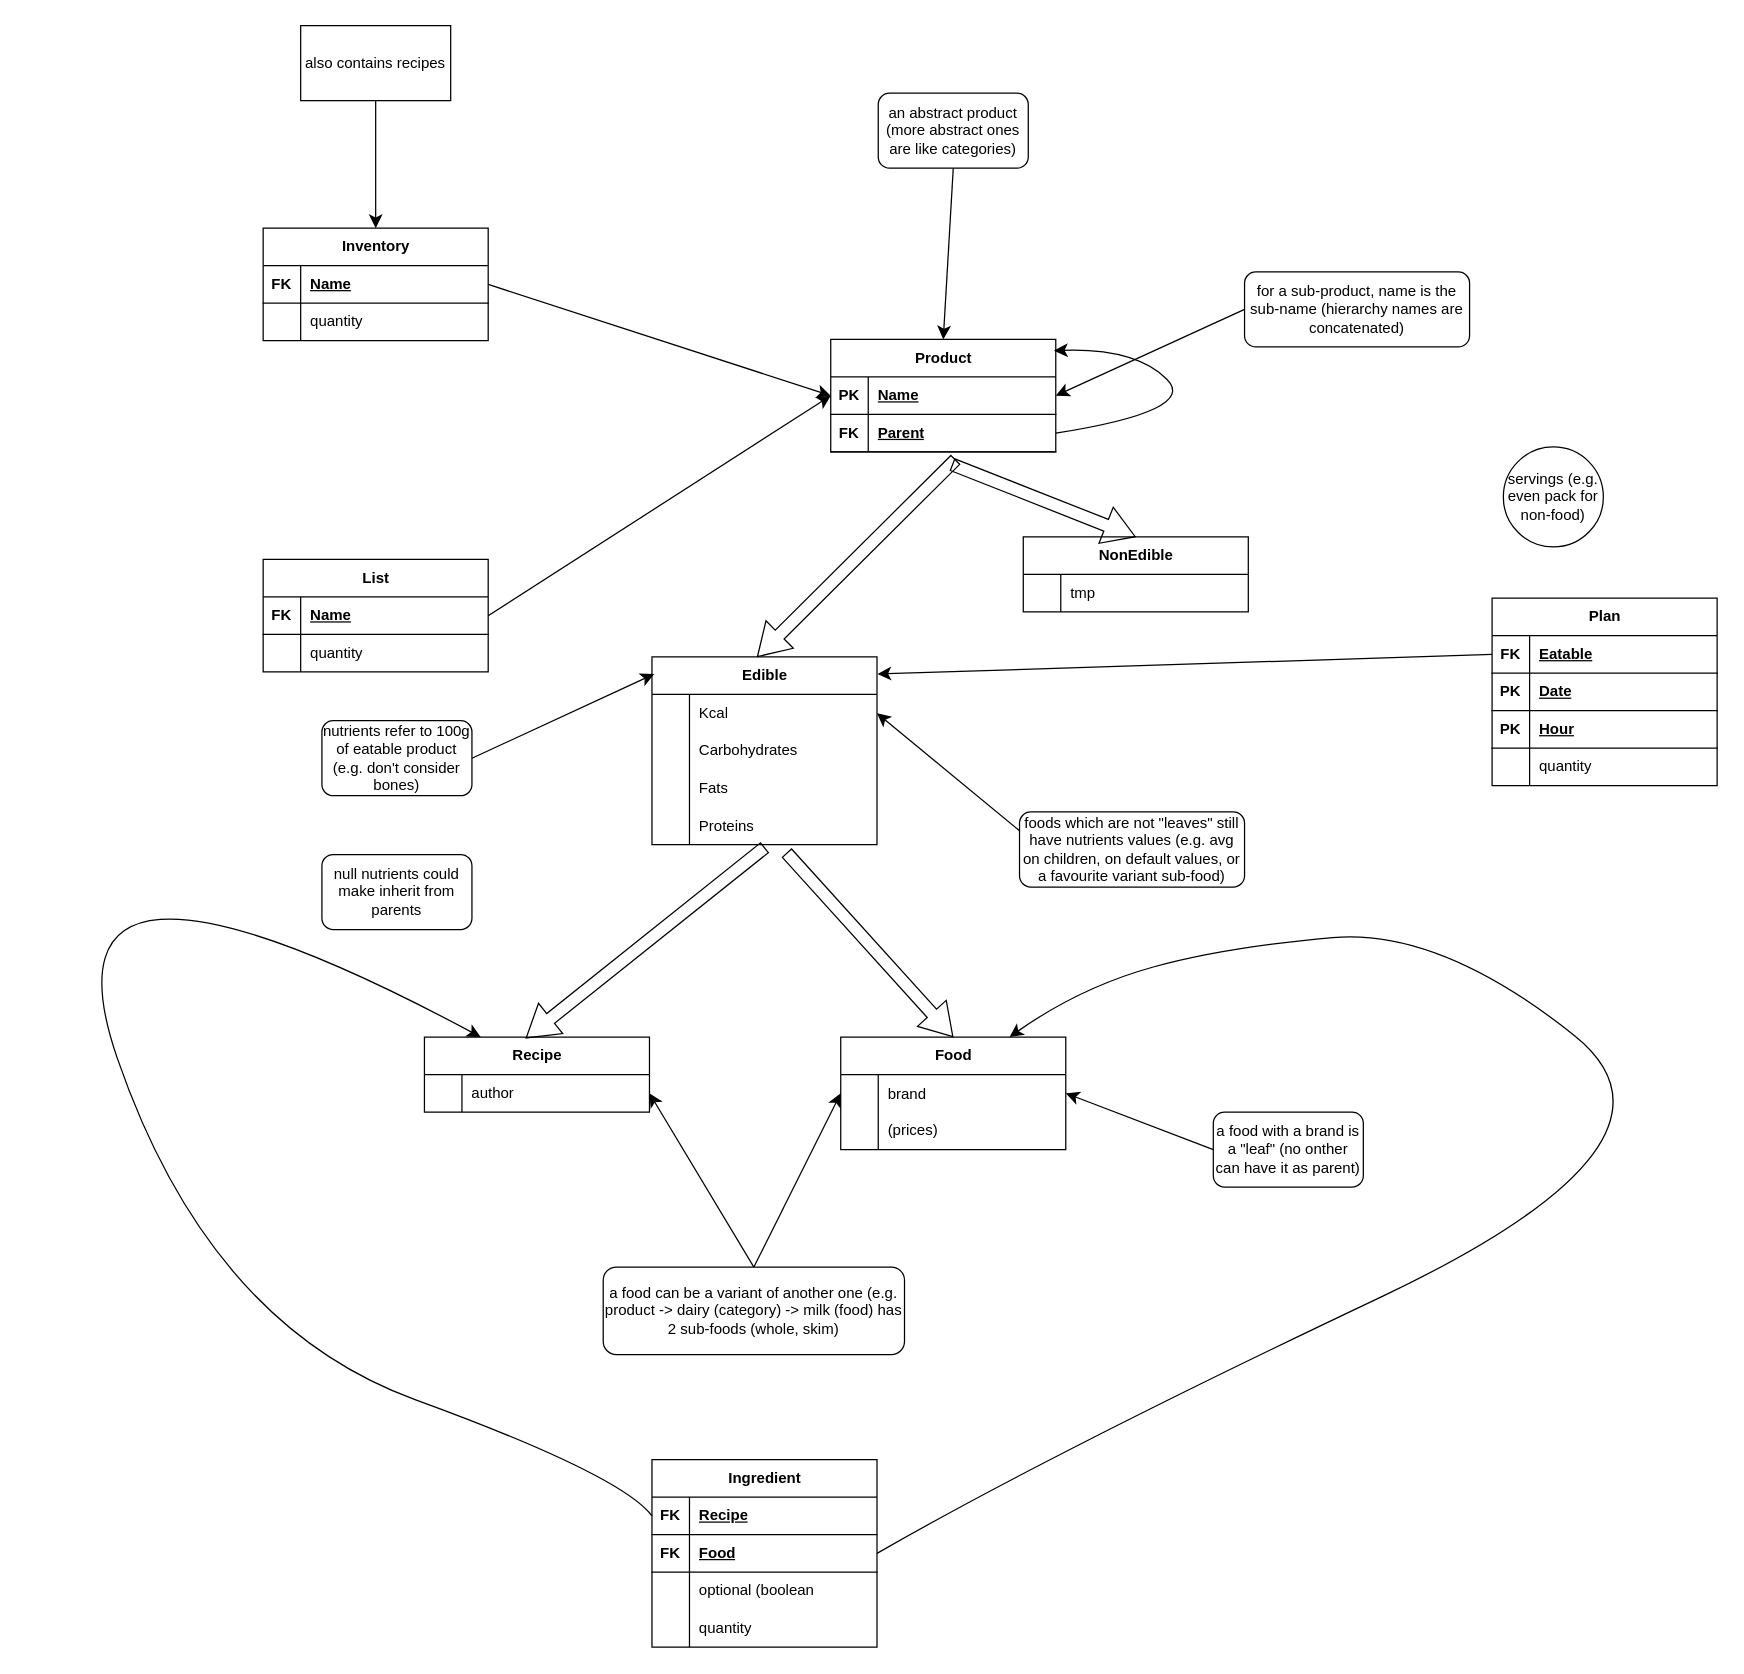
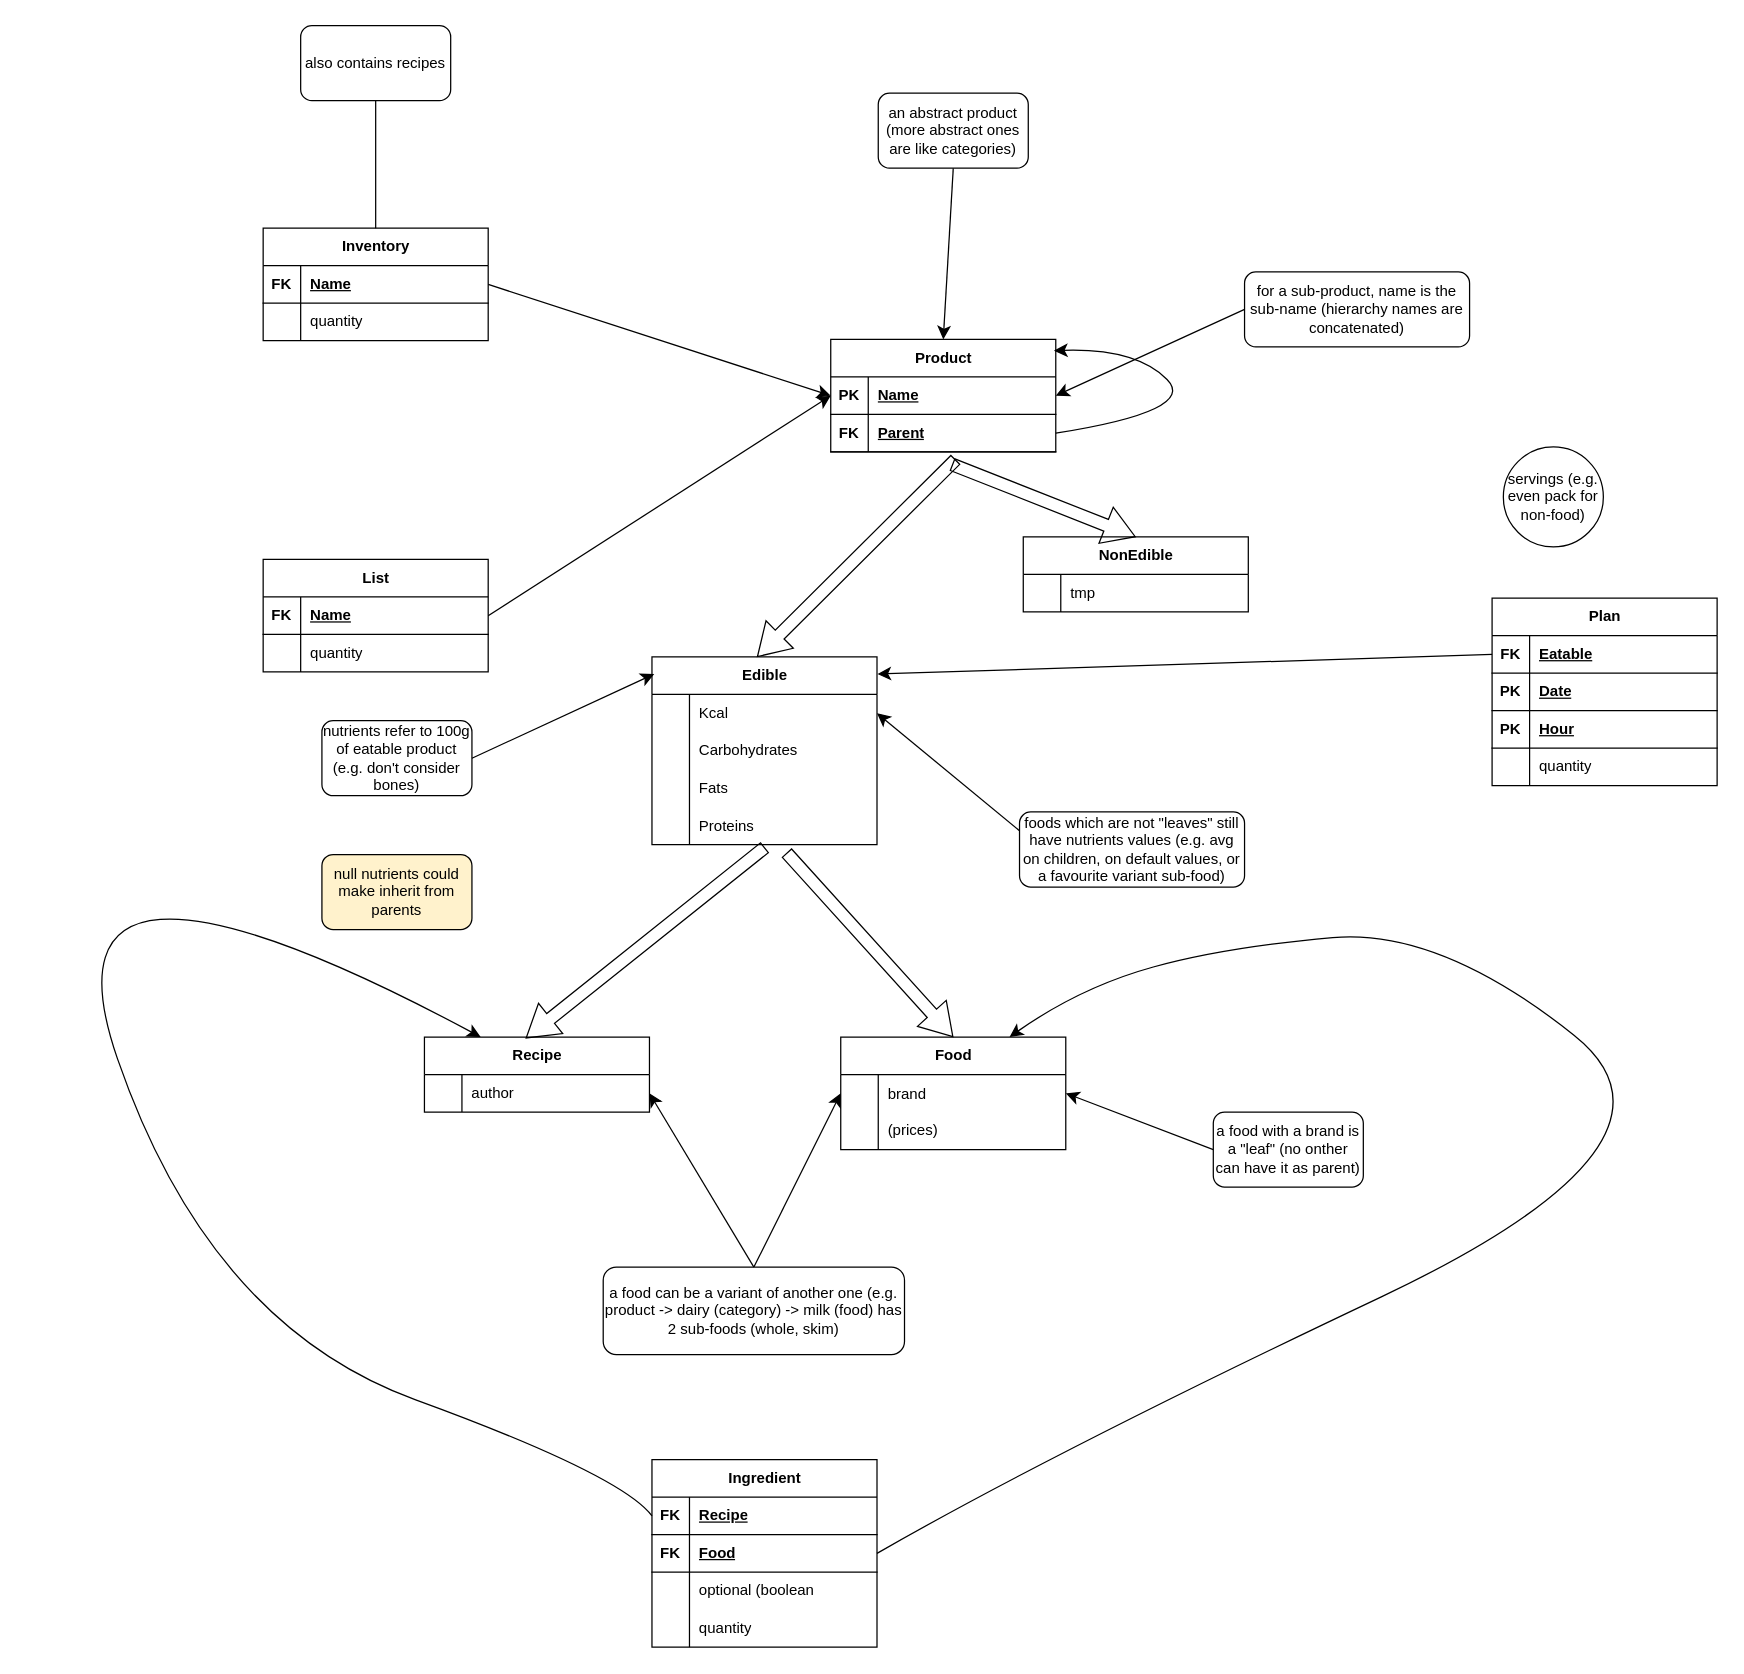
(376, 63) -> (376, 63)
(376, 216) -> (376, 220)
(397, 892) -> (397, 892)
